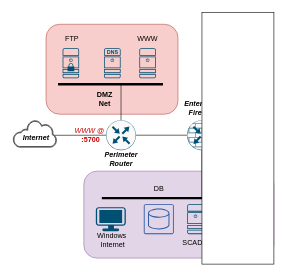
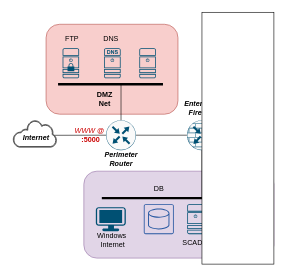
none -> (111, 39)
(147, 39) -> none
(91, 135) -> (91, 135)
